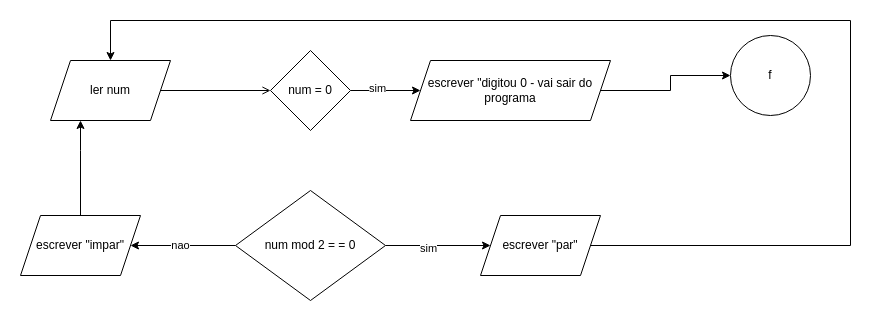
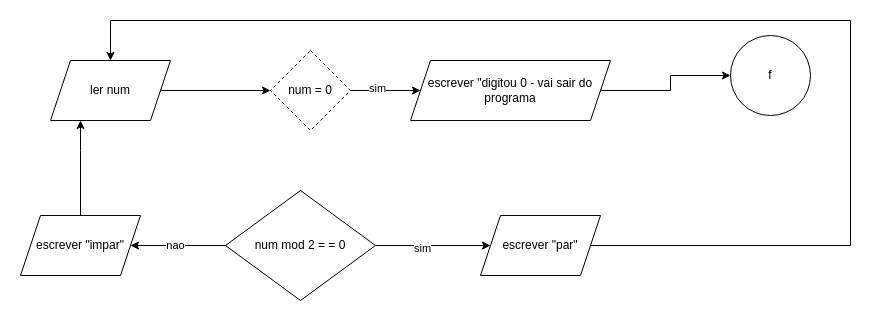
(264, 91) -> (262, 91)
(311, 91) -> (311, 91)
(311, 246) -> (301, 246)
